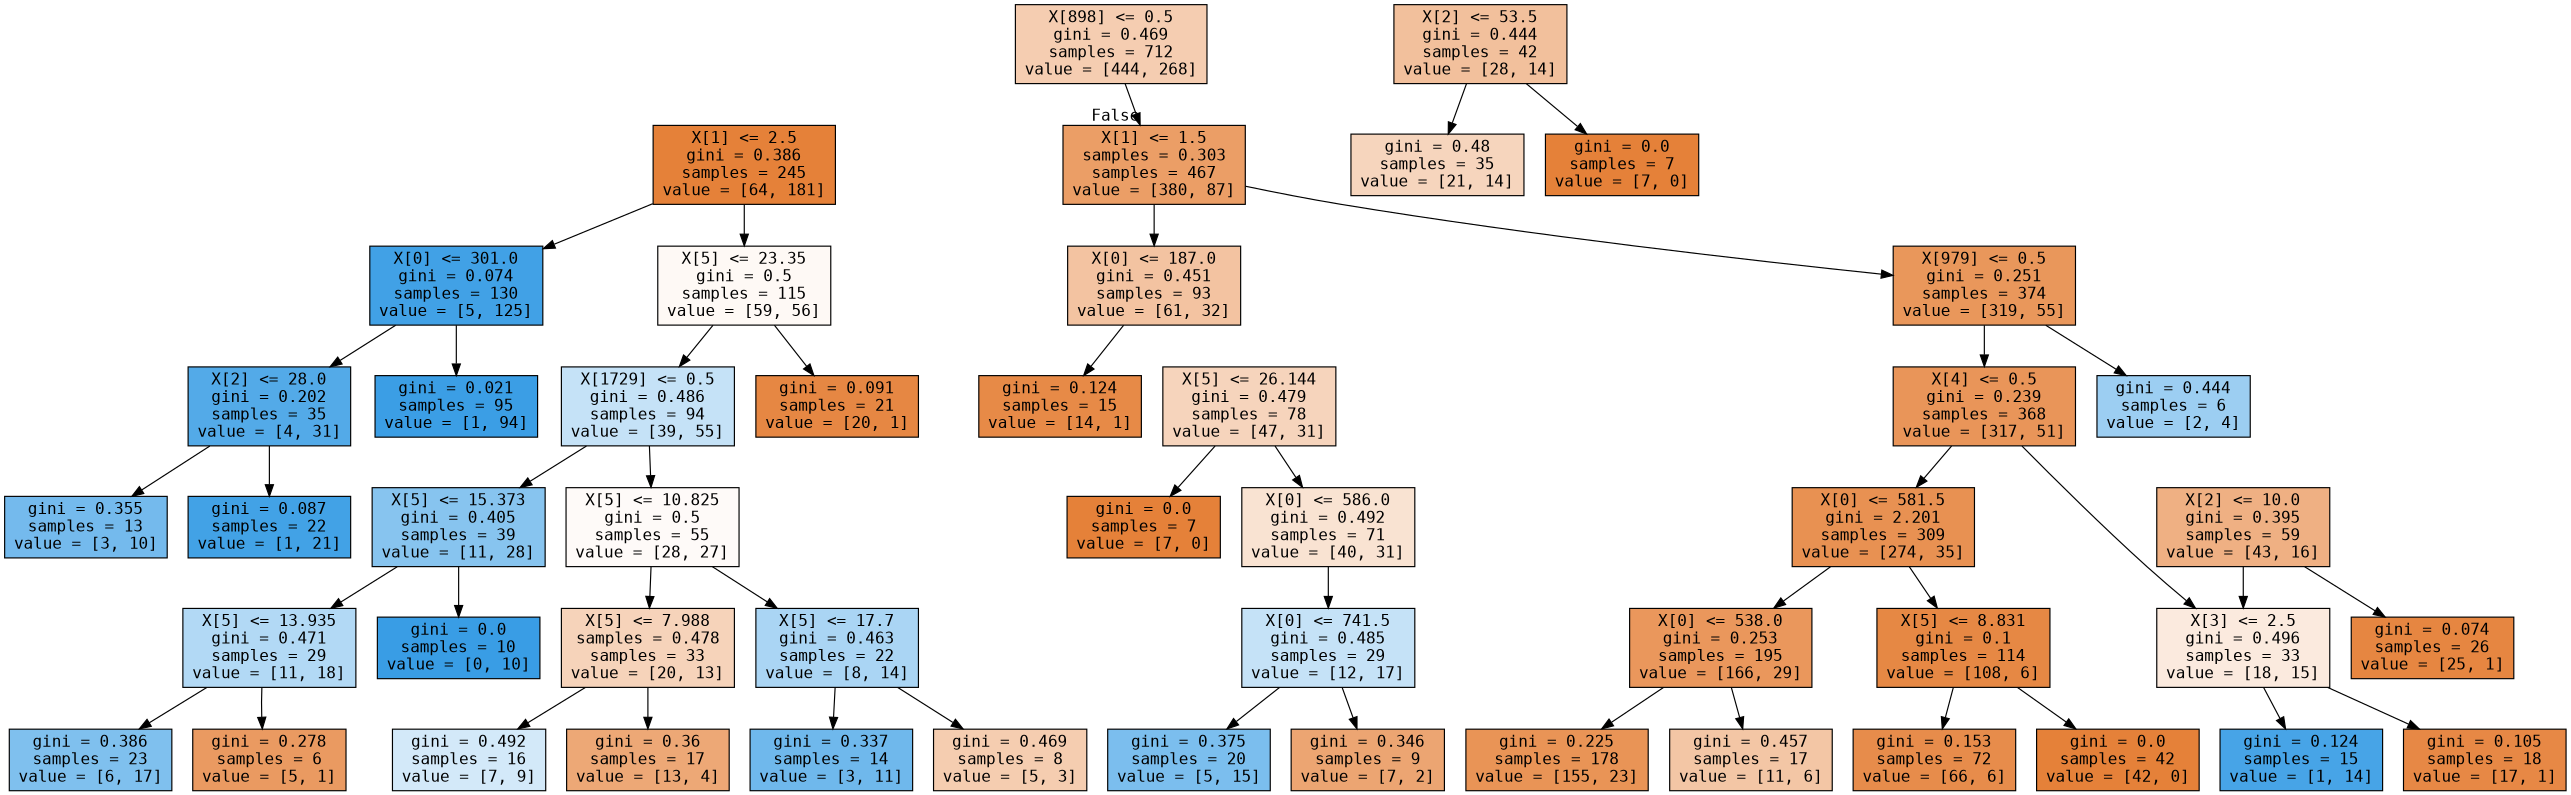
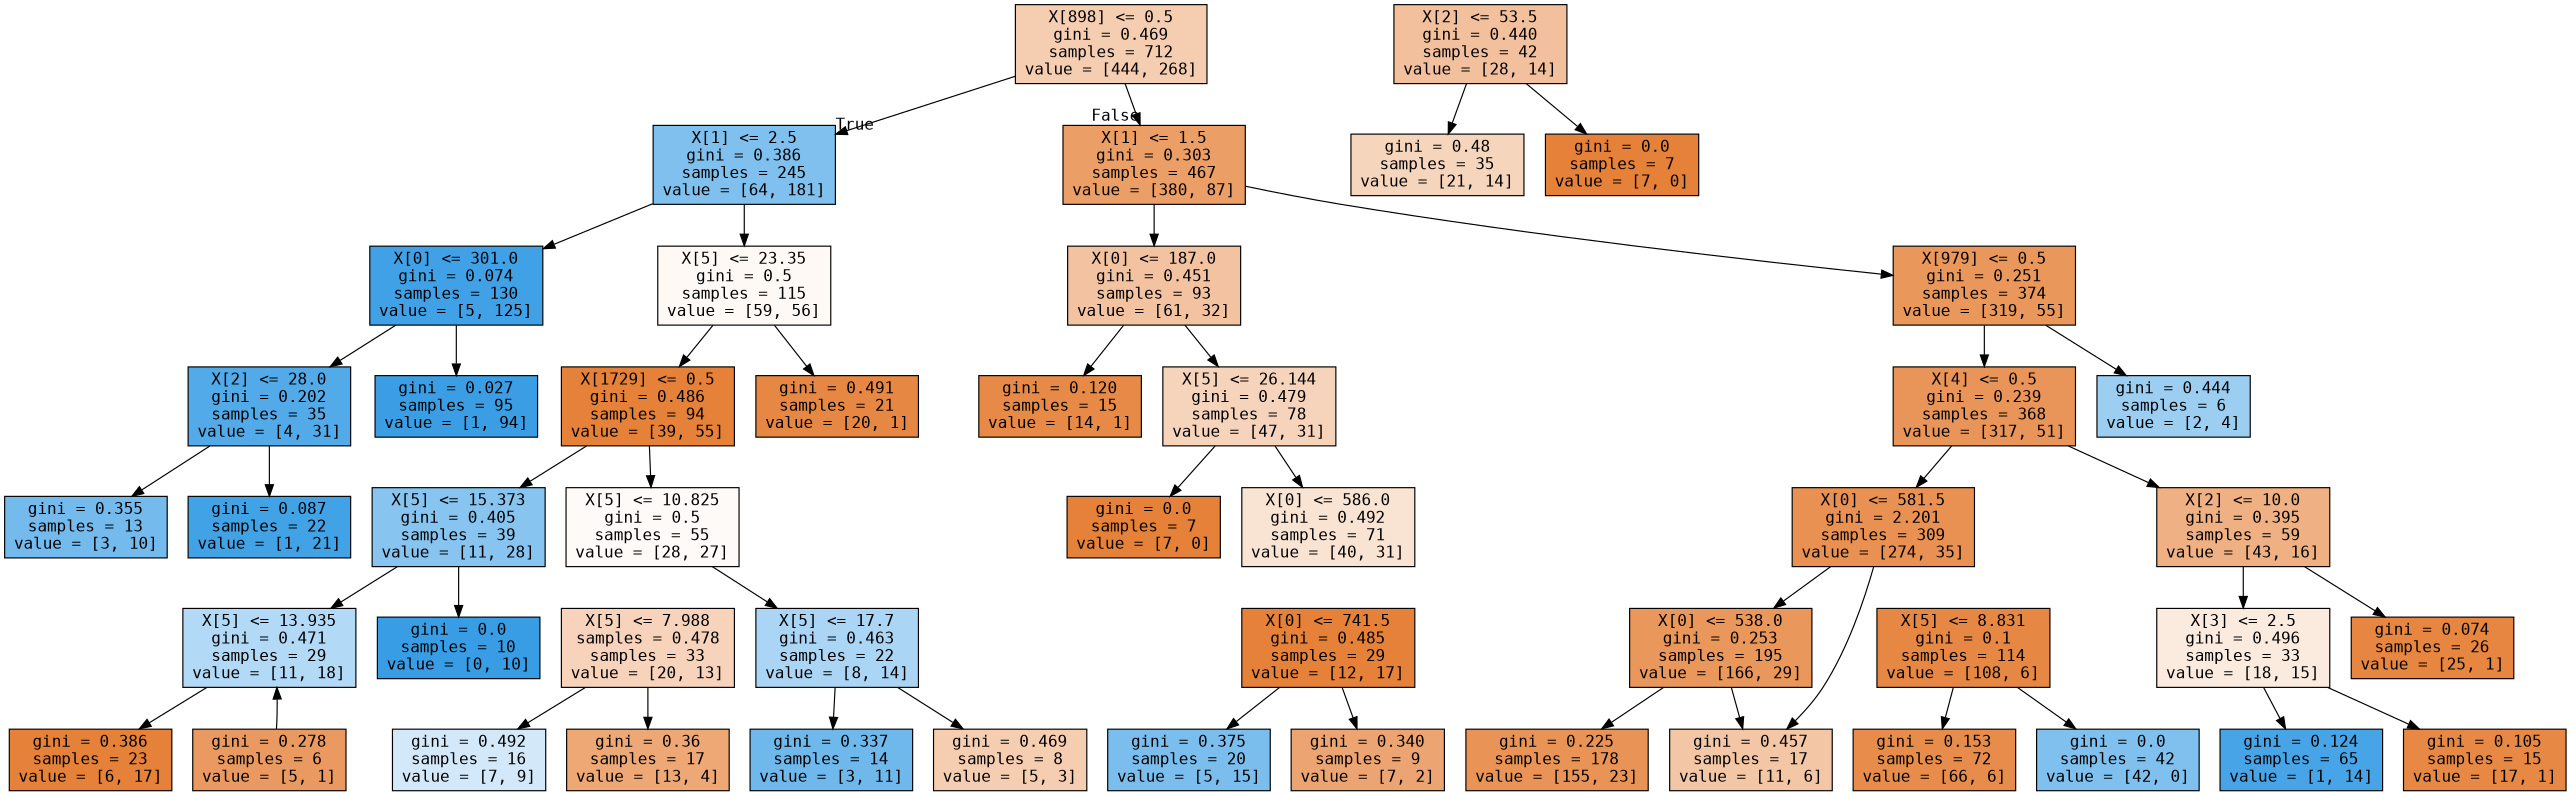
(1480, 44) -> (1480, 44)
none -> (931, 103)
(744, 165) -> (744, 165)
(1154, 165) -> (1154, 165)
none -> (1198, 341)
(456, 406) -> (456, 406)
(648, 406) -> (648, 406)
(837, 406) -> (837, 406)
(1060, 406) -> (1060, 406)
(2103, 525) -> (2108, 464)
(650, 582) -> none
(1328, 582) -> none
(1920, 582) -> (1844, 649)
(1328, 648) -> (1328, 648)
(262, 702) -> (277, 714)
(91, 760) -> (91, 760)
(1368, 760) -> (1368, 760)
(2118, 760) -> (2118, 760)
(2301, 760) -> (2301, 760)
(2485, 760) -> (2485, 760)
